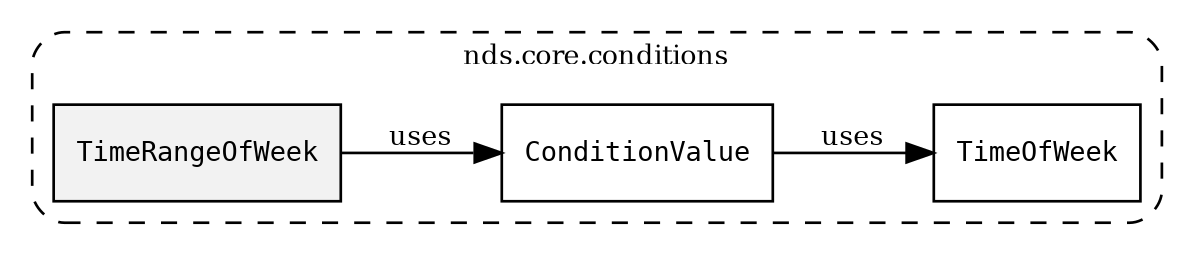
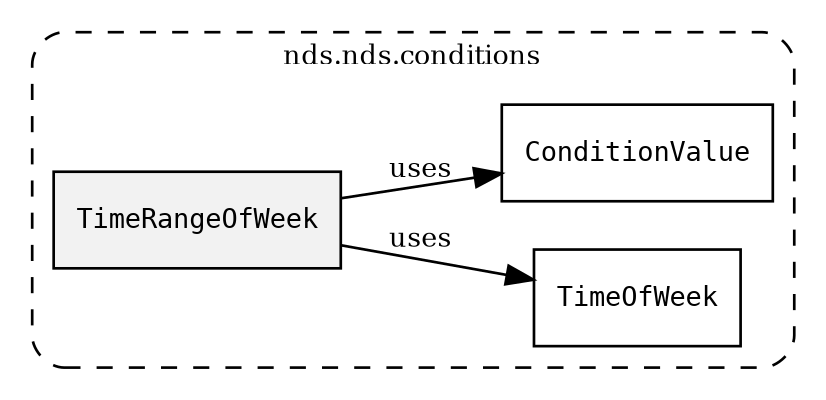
(597, 58) -> (413, 58)
(840, 153) -> (424, 260)
